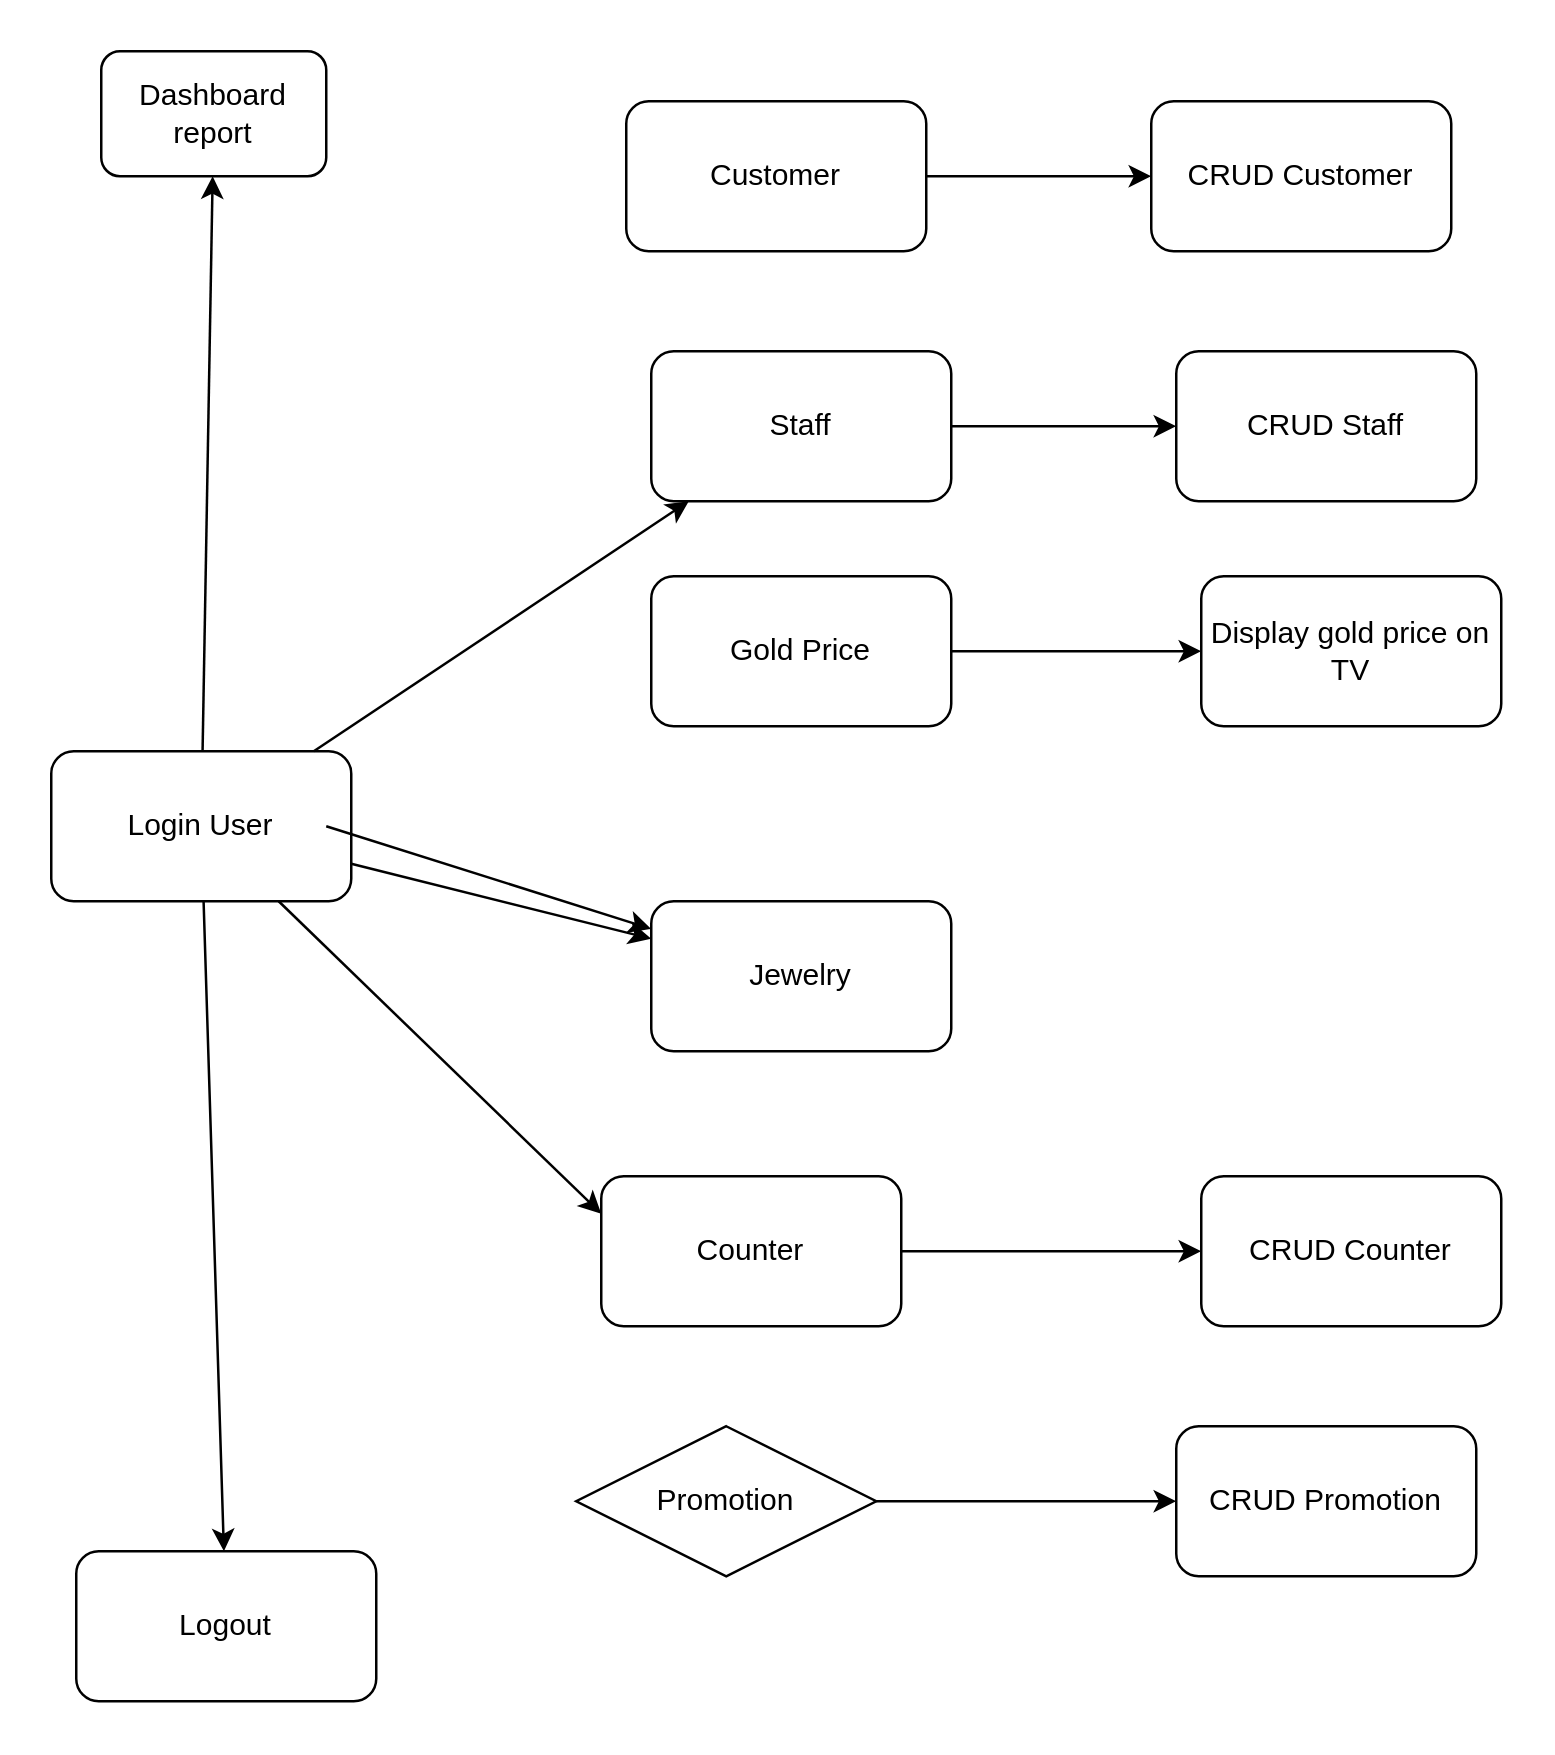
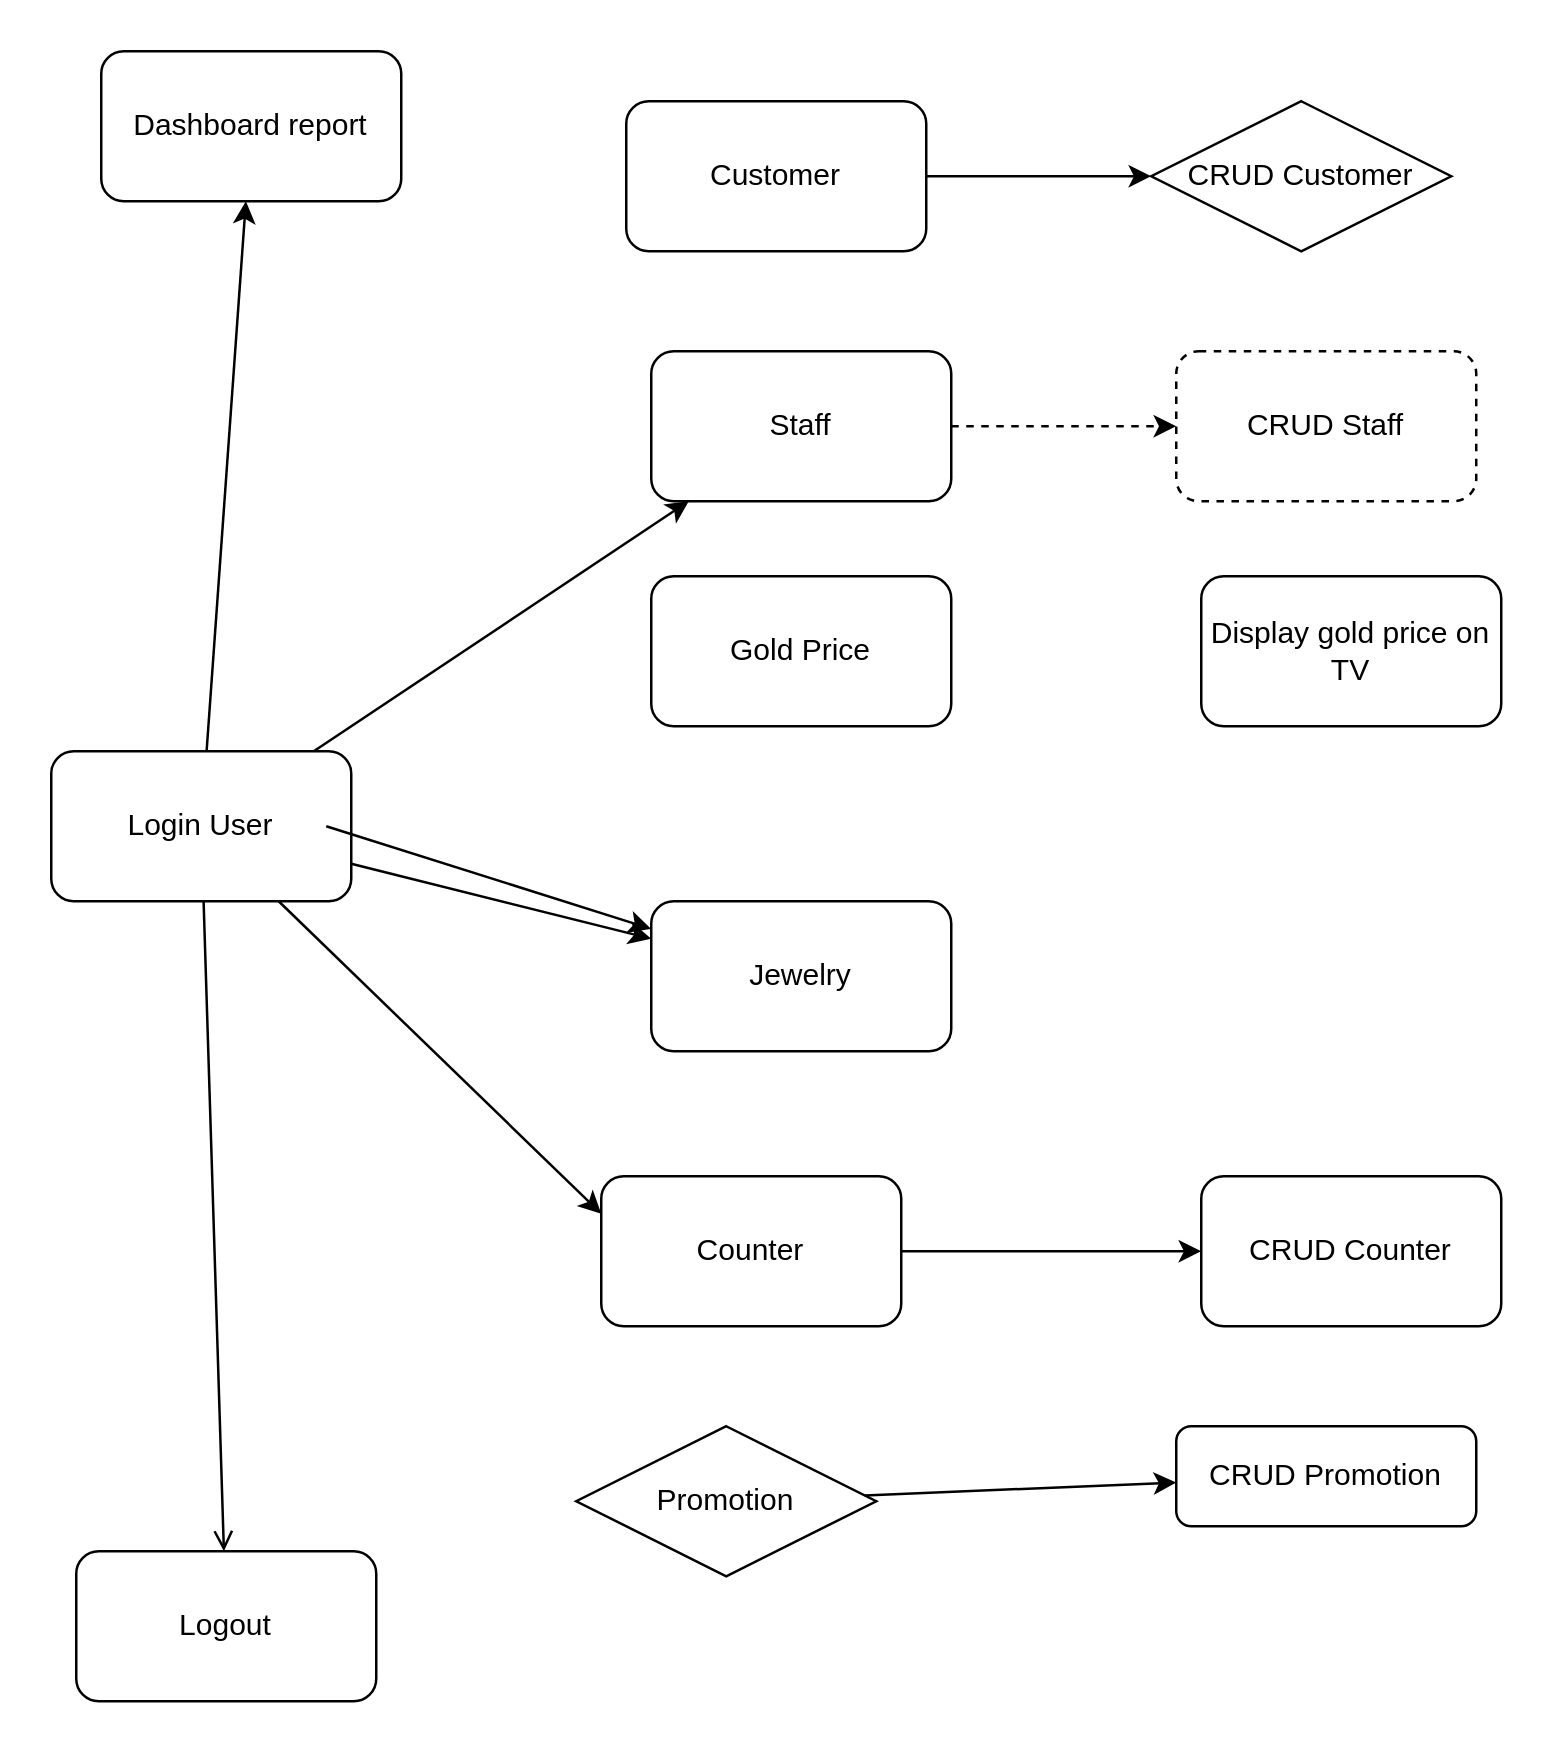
(214, 114) -> (251, 126)
(1301, 176) -> (1301, 176)
(1057, 426) -> (1057, 426)
(1326, 426) -> (1326, 426)
(1068, 651) -> none
(1326, 1501) -> (1326, 1476)
(223, 1533) -> (223, 1537)
